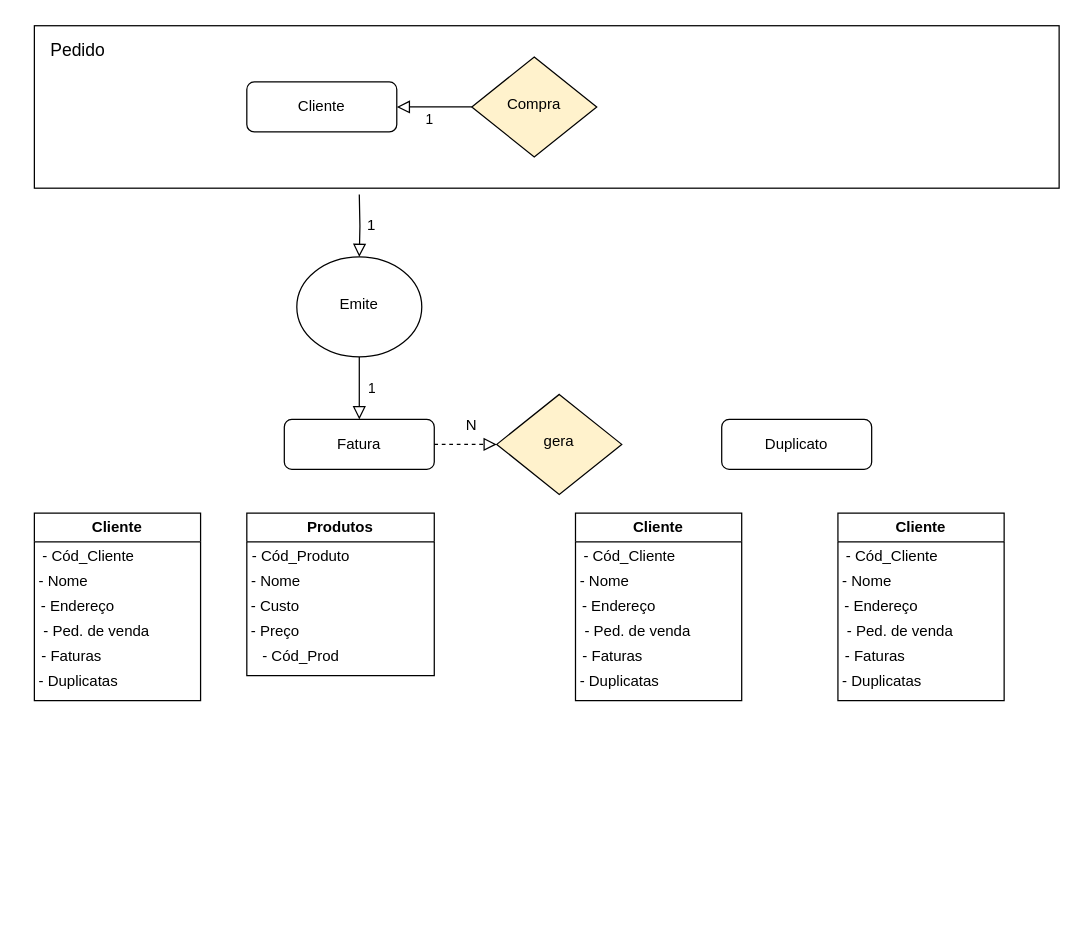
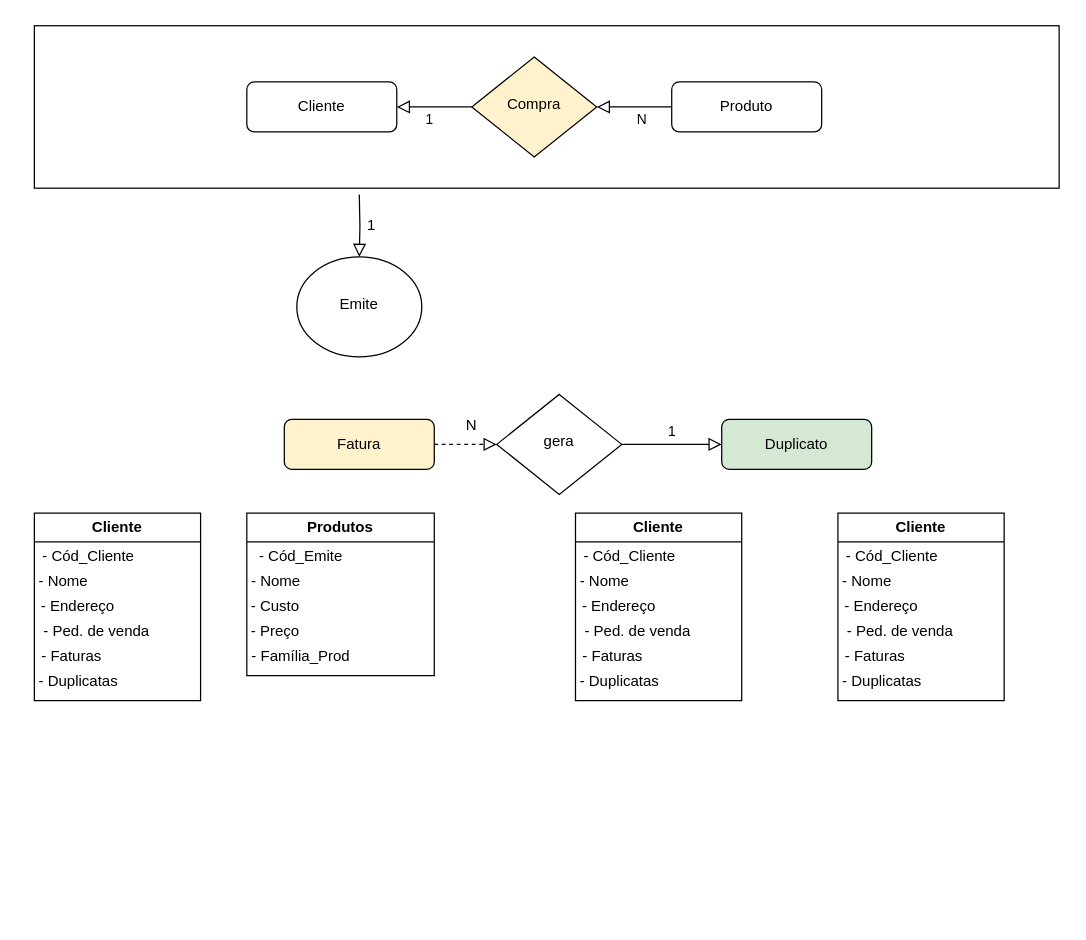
(78, 51) -> none
none -> (641, 107)
none -> (747, 107)
(359, 381) -> none
(359, 444) -> (359, 444)
(559, 444) -> (559, 444)
none -> (665, 444)
(797, 444) -> (797, 444)
(301, 557) -> (301, 557)
(301, 657) -> (301, 657)
